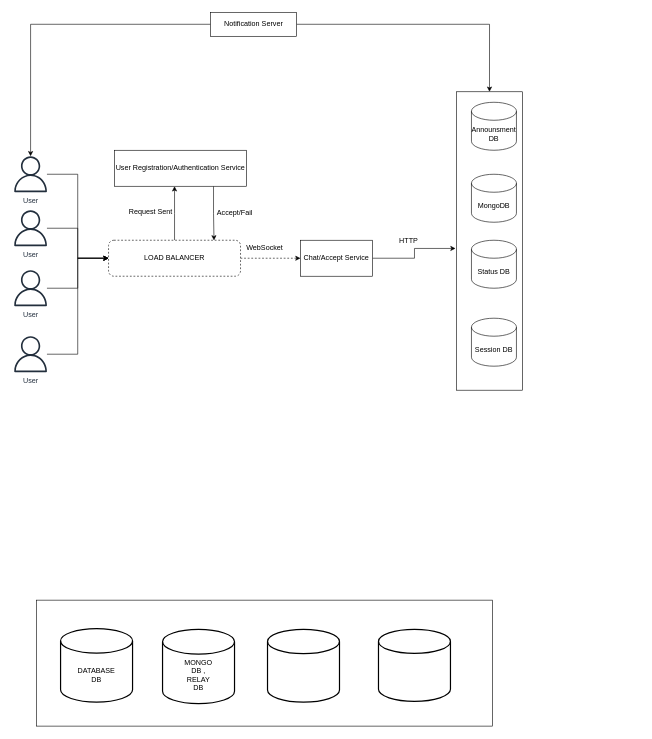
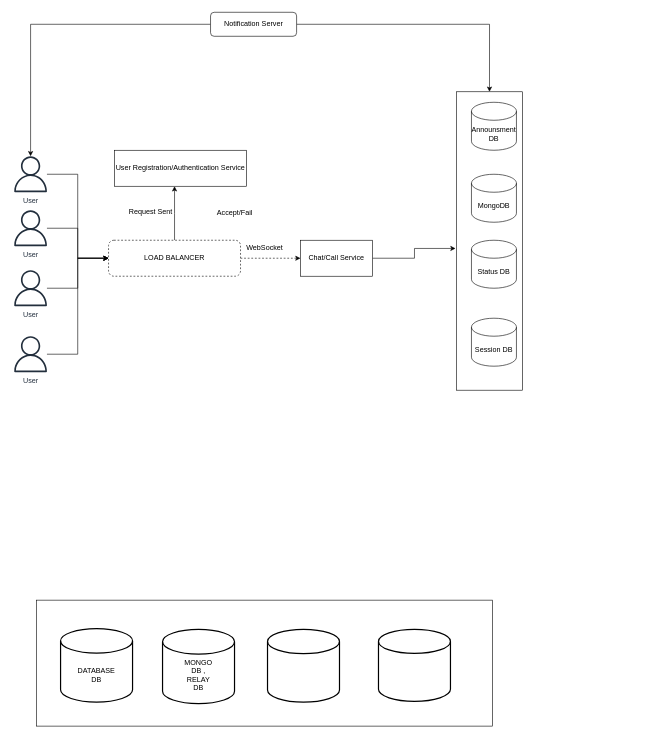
(253, 24) -> (253, 24)
(213, 204) -> none
(408, 241) -> none
(336, 258) -> (336, 258)
